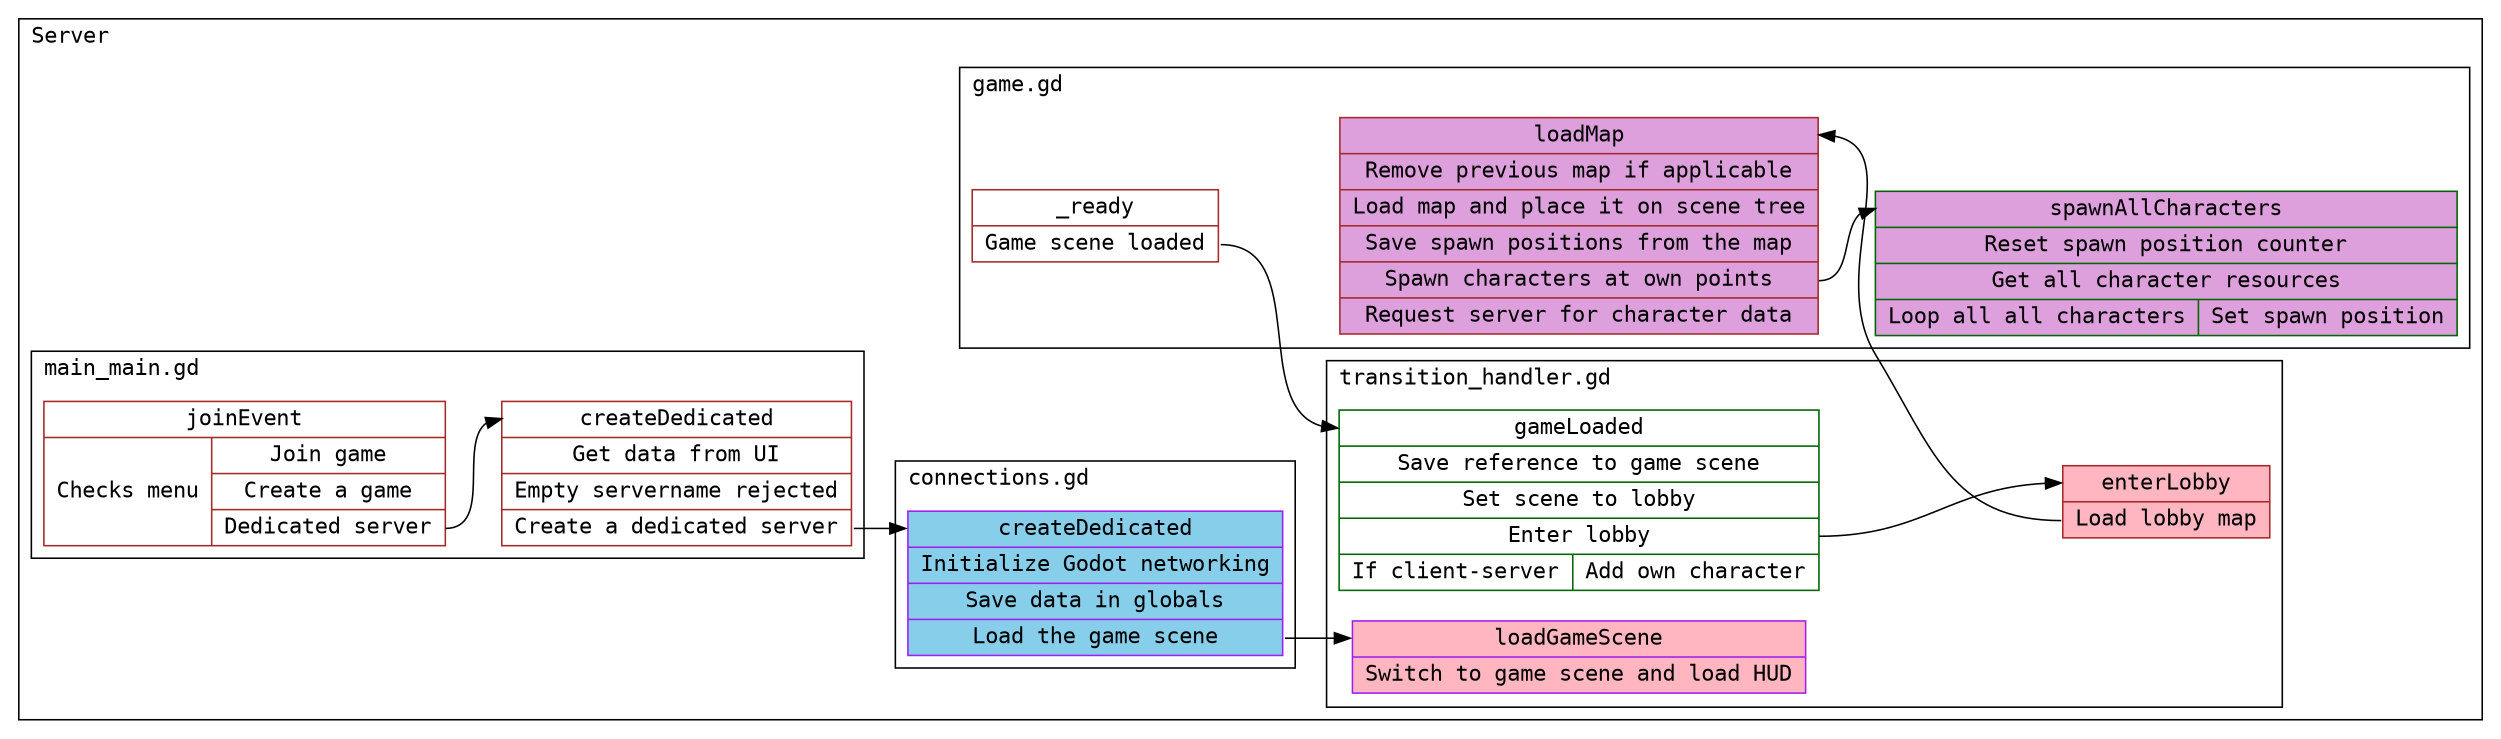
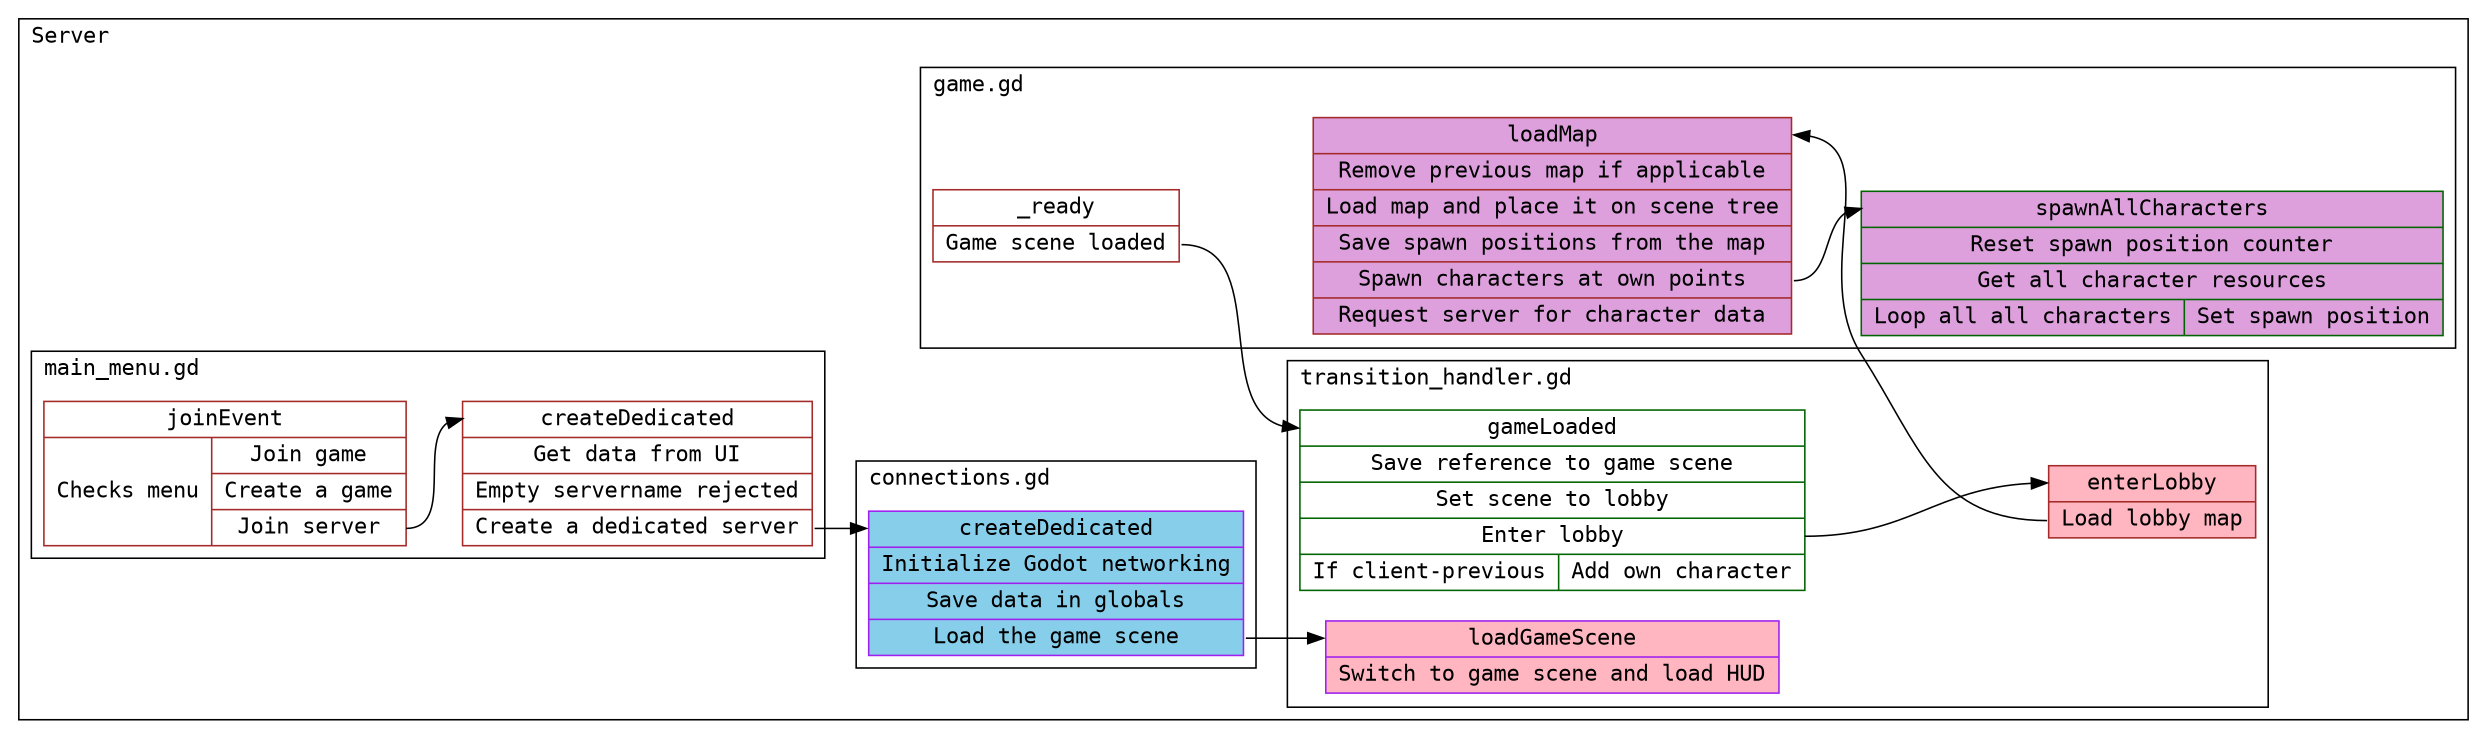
(122, 369) -> (122, 369)
(329, 527) -> (309, 527)
(1456, 572) -> (1429, 572)
